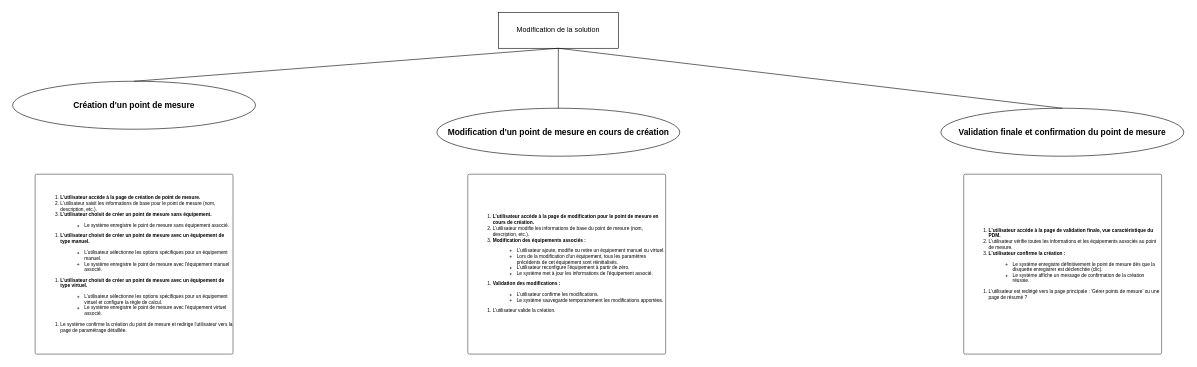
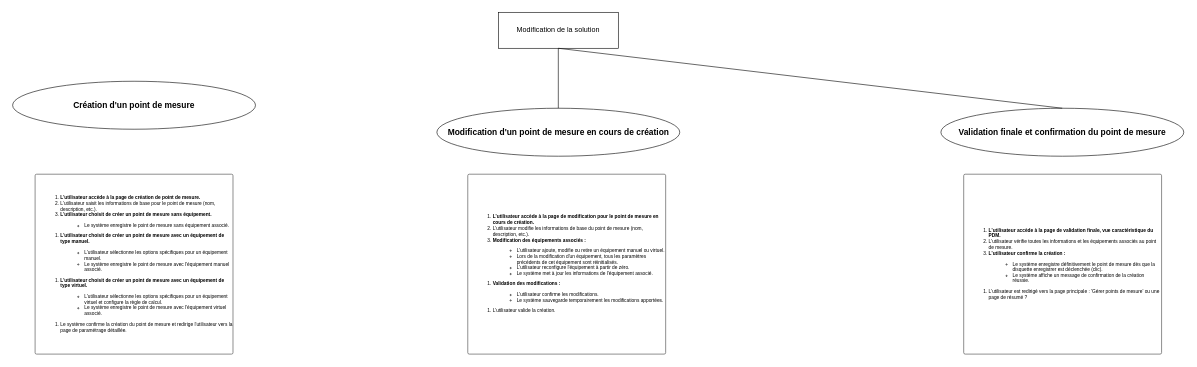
(344, 65) -> none
